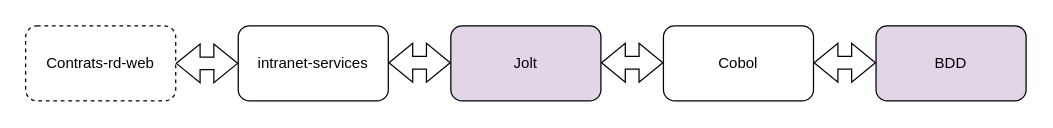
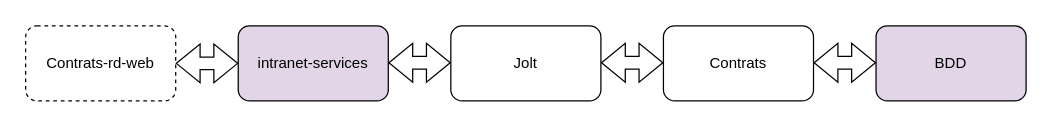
(313, 63) -> (313, 63)
(526, 63) -> (526, 63)
(738, 63) -> (738, 63)
